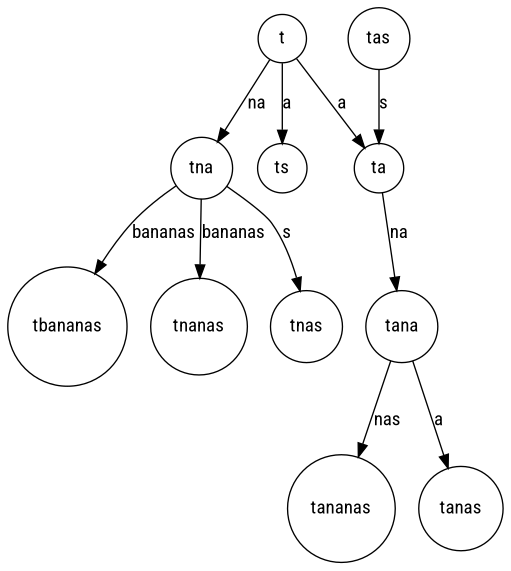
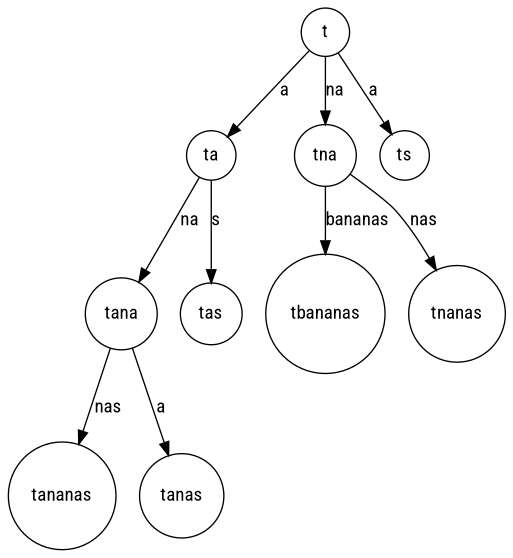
(379, 100) -> (211, 225)
(234, 233) -> (424, 220)
(306, 327) -> none
